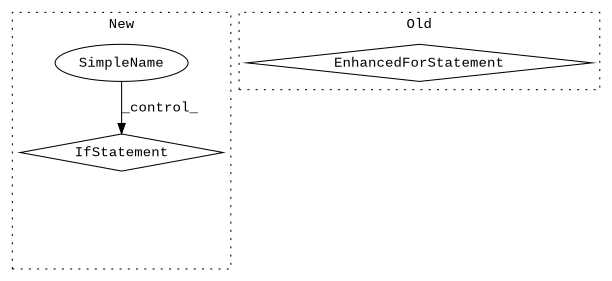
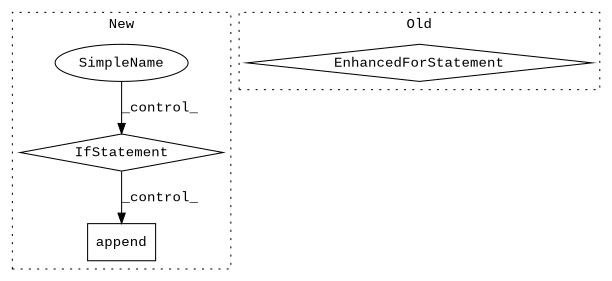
none -> (122, 242)
